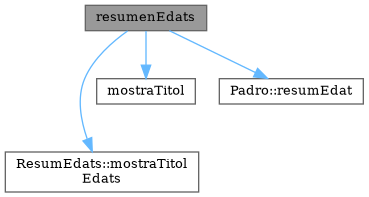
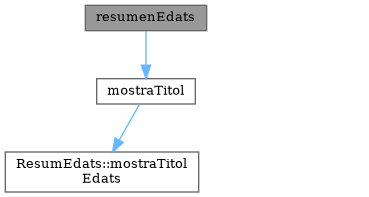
(85, 77) -> (129, 122)
(291, 91) -> none
